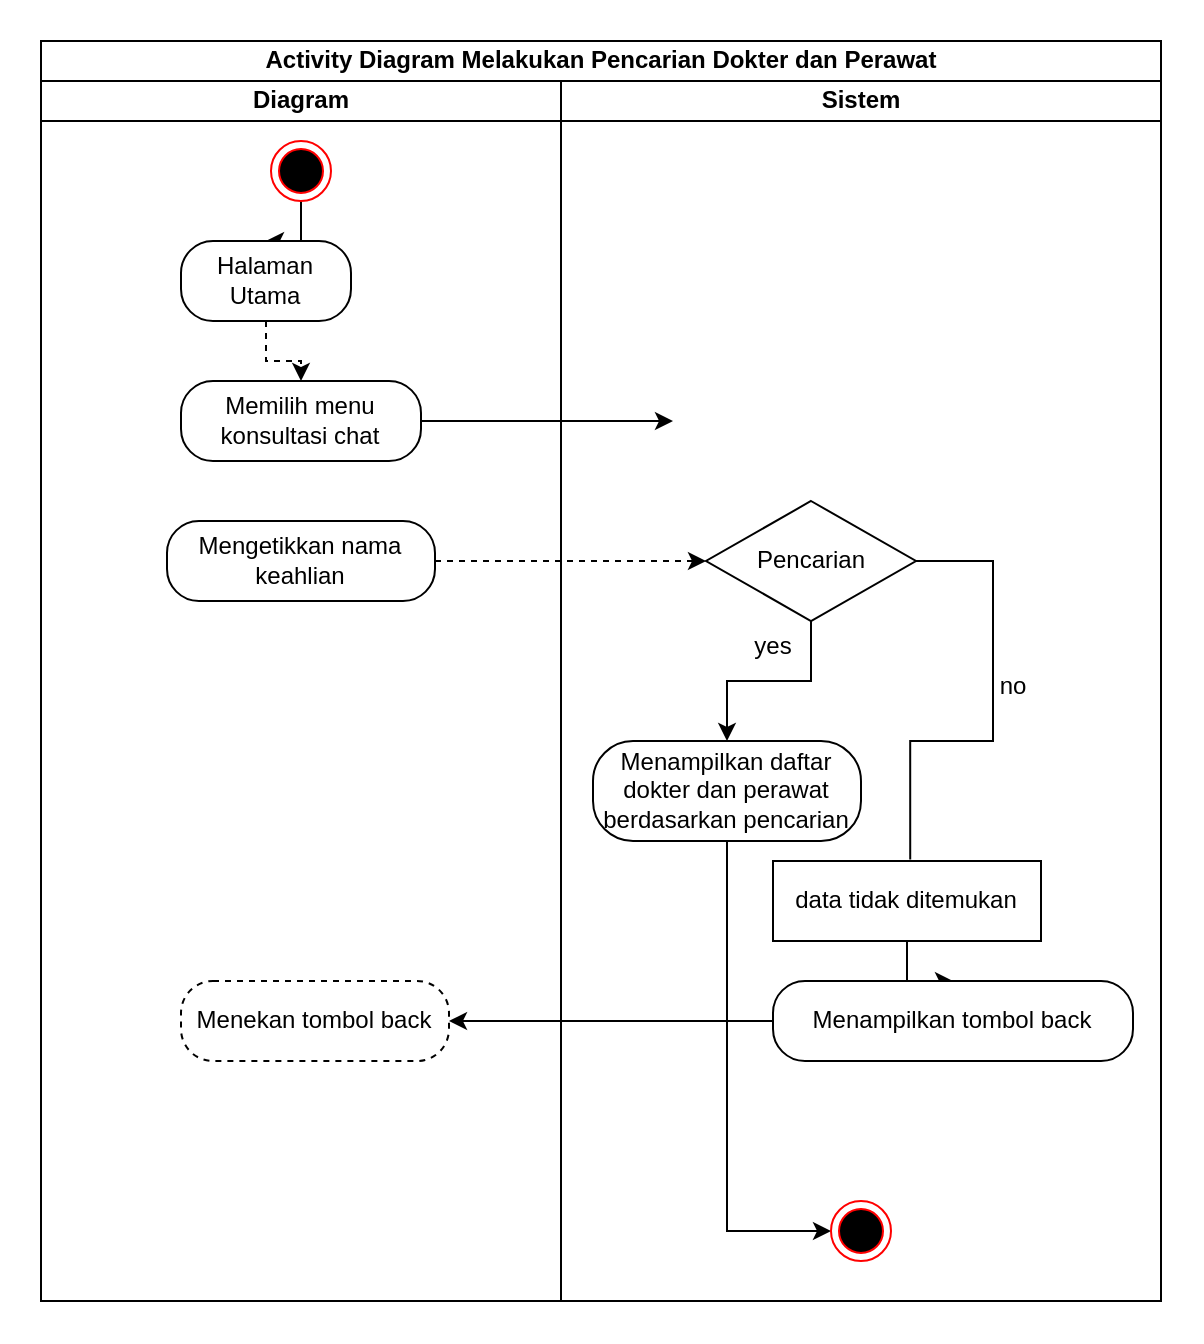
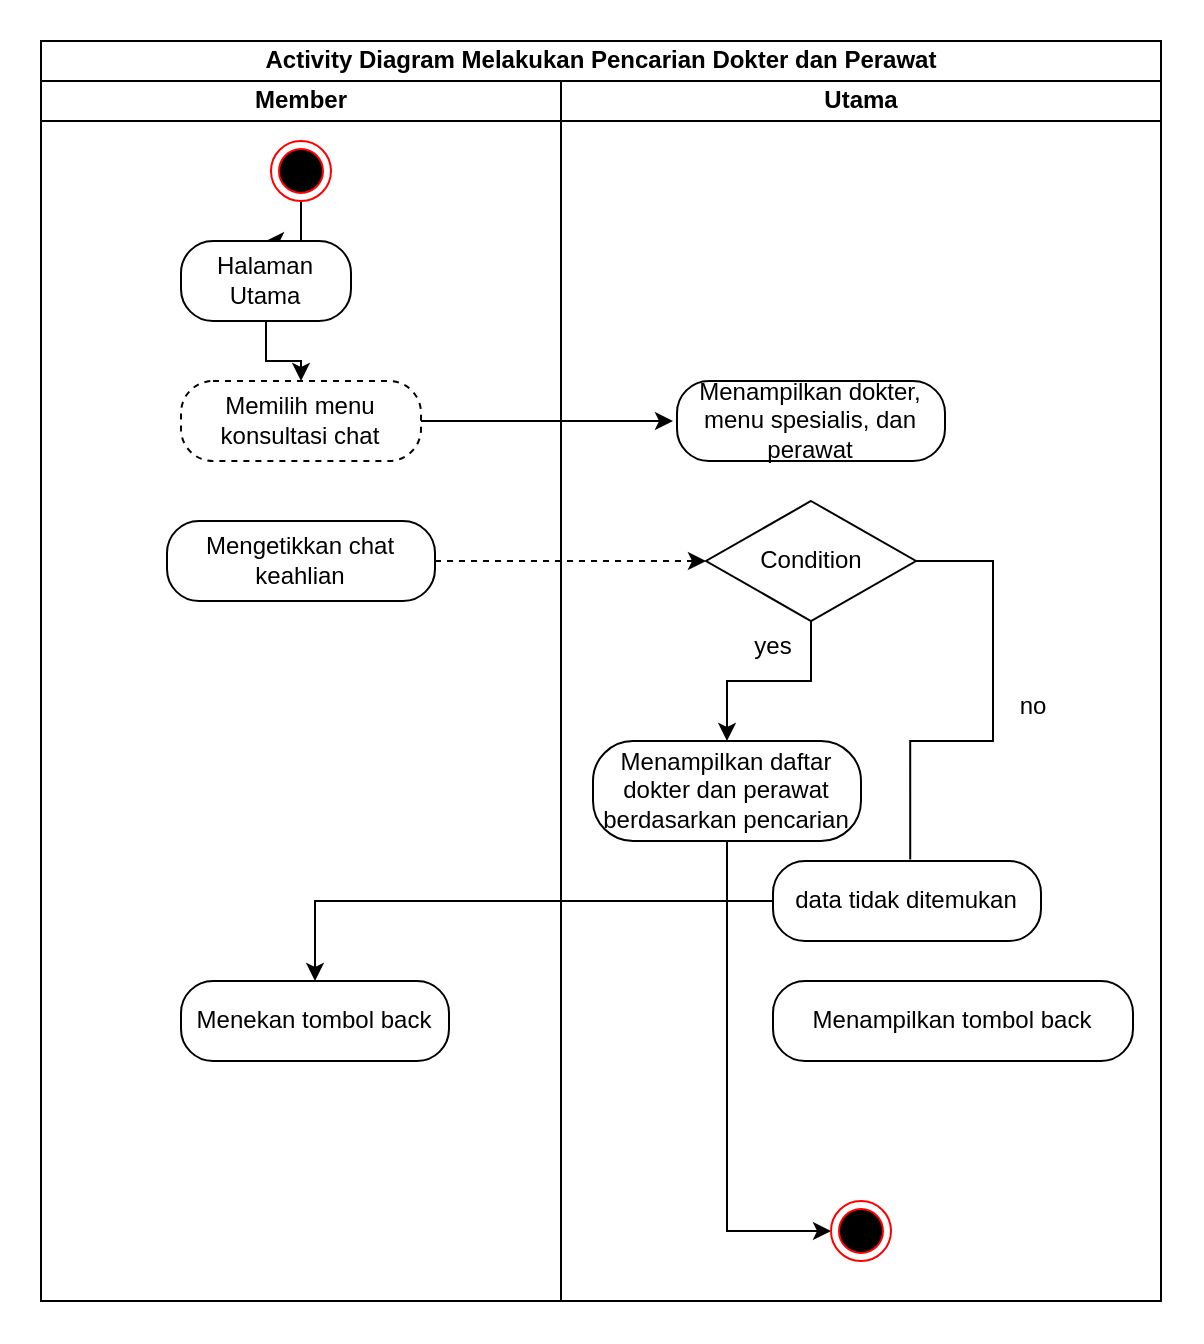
(302, 101) -> (302, 101)
(862, 101) -> (862, 101)
(269, 361) -> (269, 361)
(301, 421) -> (301, 421)
none -> (811, 421)
(301, 561) -> (301, 561)
(812, 561) -> (812, 561)
(1013, 687) -> (1033, 707)
(907, 901) -> (907, 901)
(907, 962) -> (403, 901)
(315, 1021) -> (315, 1021)
(669, 1021) -> none
